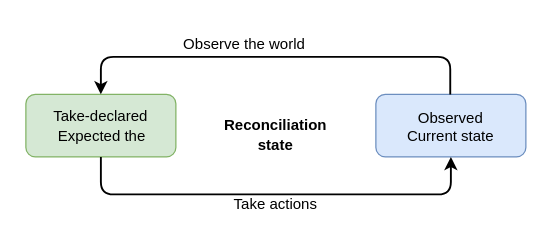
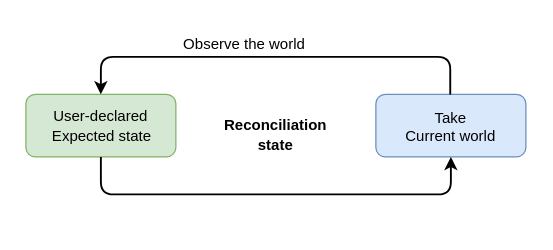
(101, 117) -> (101, 117)
(451, 118) -> (451, 118)
(102, 137) -> (102, 137)
(451, 137) -> (451, 137)
(276, 204) -> none
